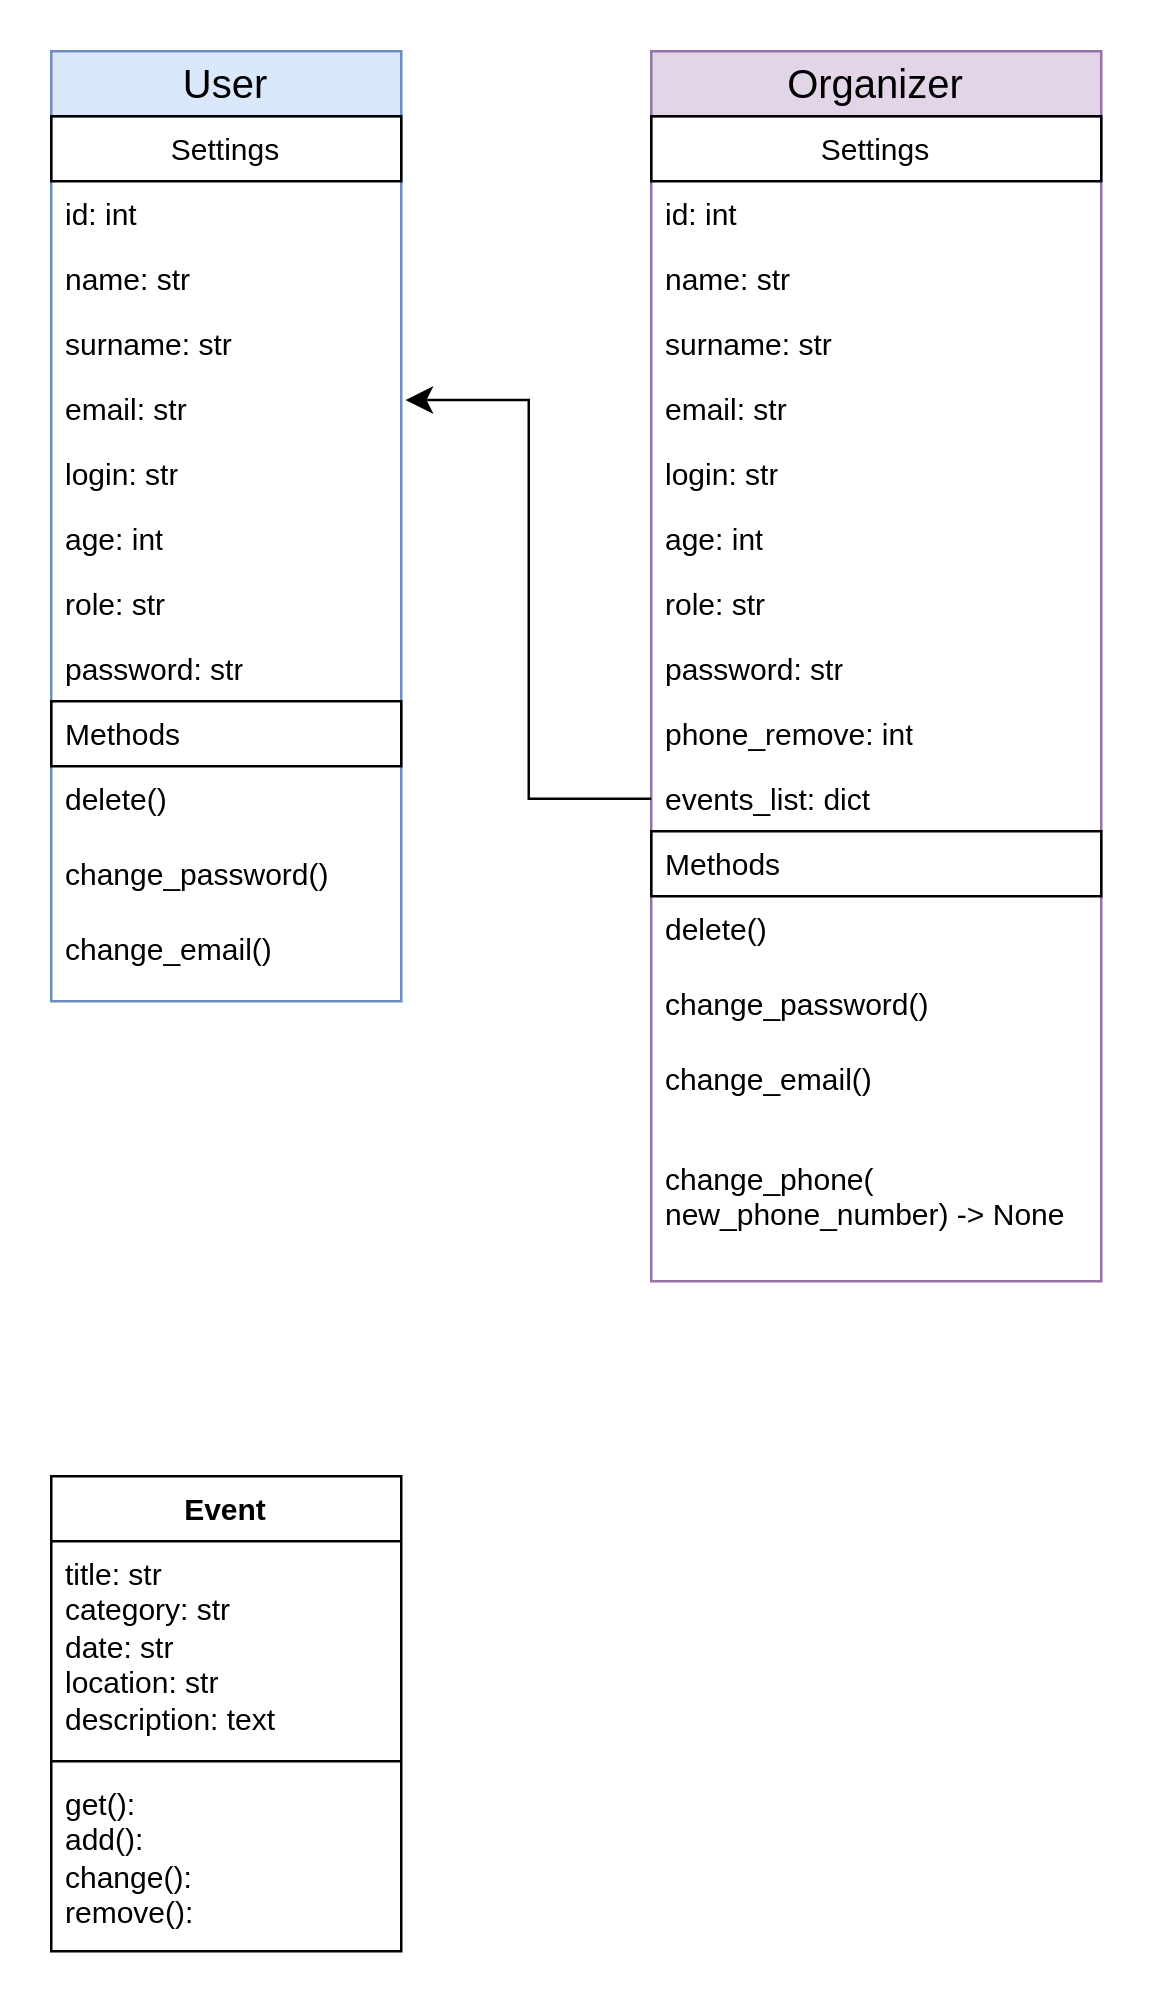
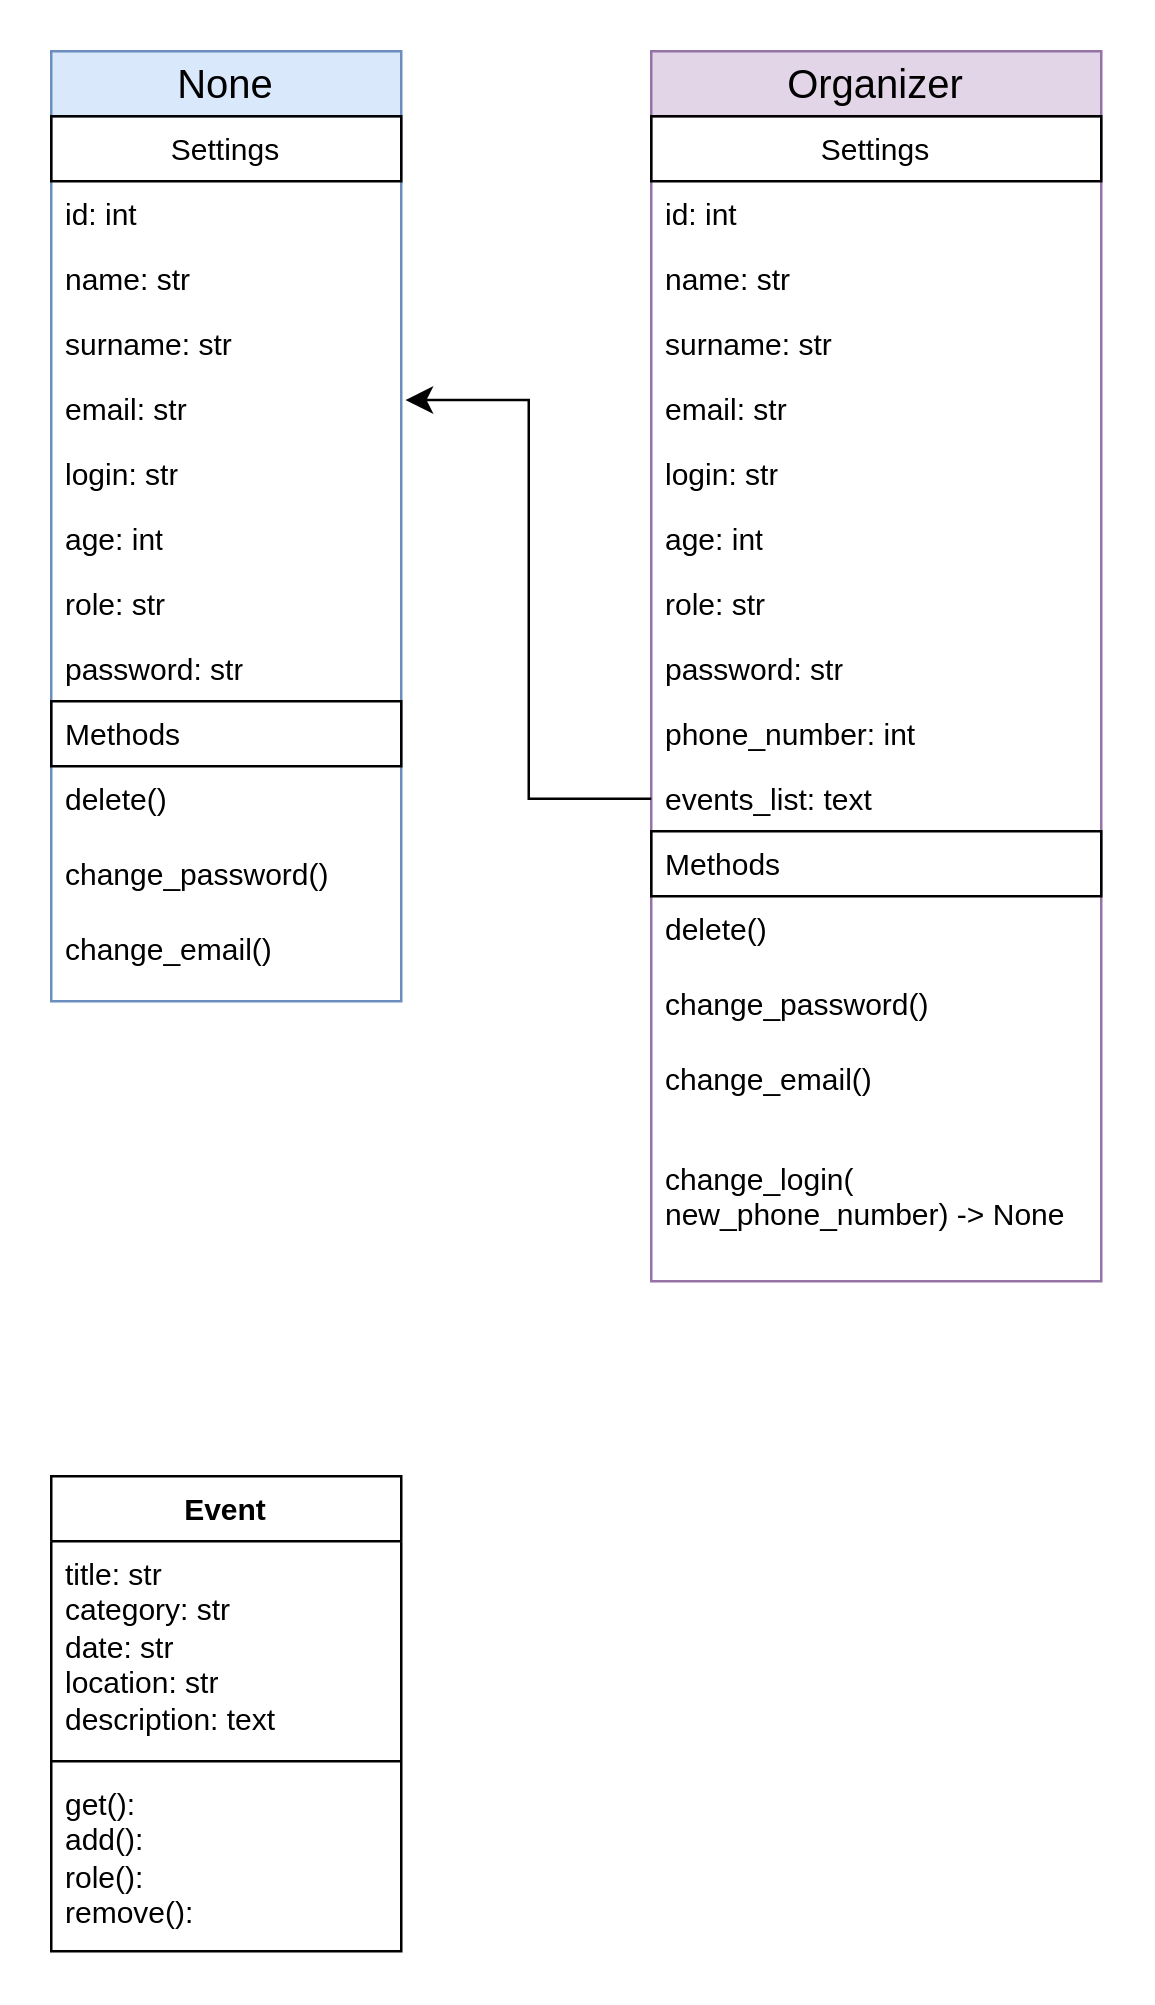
(226, 84) -> (226, 84)
(797, 737) -> (797, 737)
(790, 802) -> (793, 802)
(868, 1200) -> (868, 1200)
(138, 1861) -> (138, 1861)
